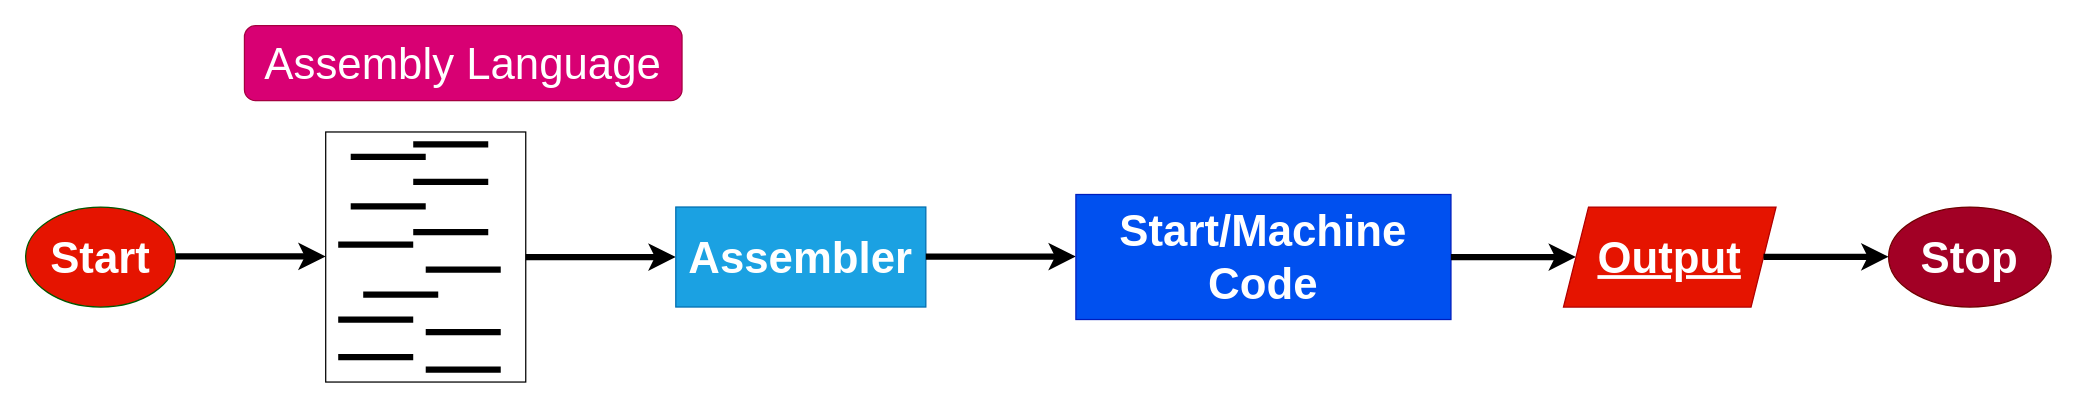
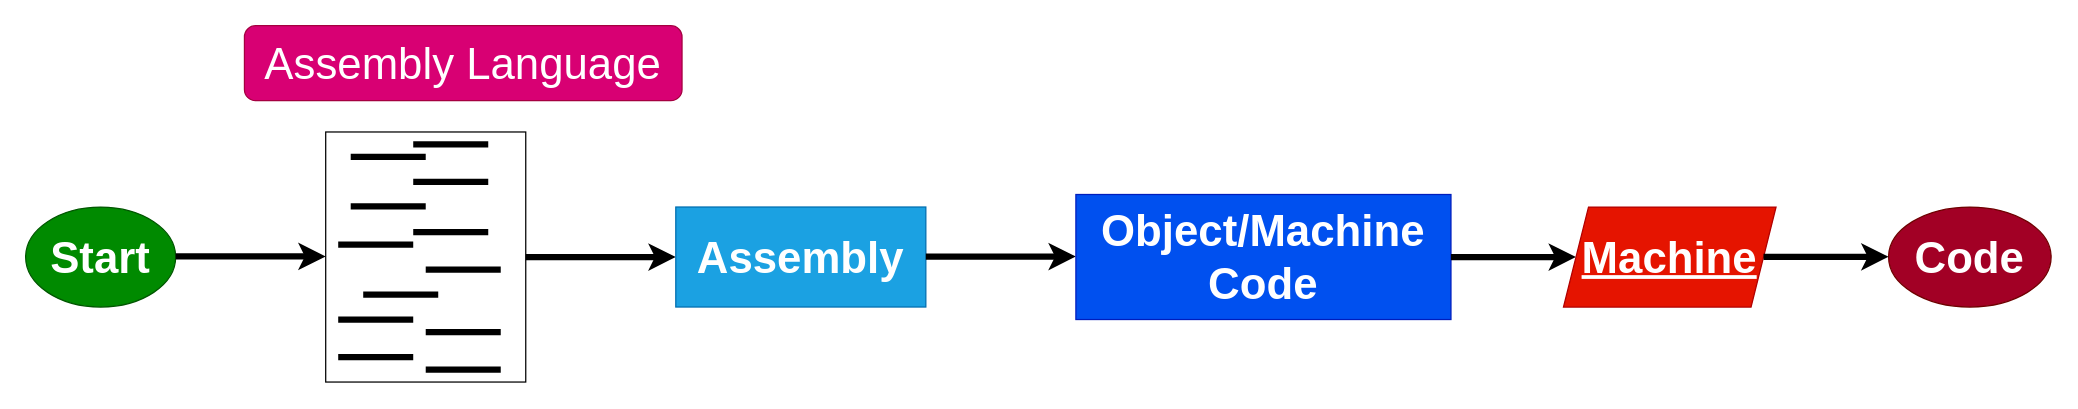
(101, 257) -> (101, 257)
(801, 257) -> (801, 257)
(1263, 257) -> (1263, 257)
(1669, 257) -> (1669, 257)
(1969, 257) -> (1969, 257)
